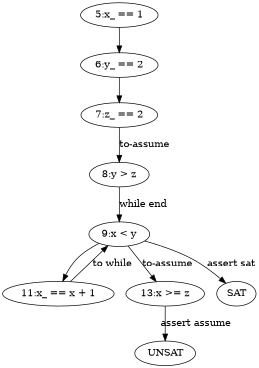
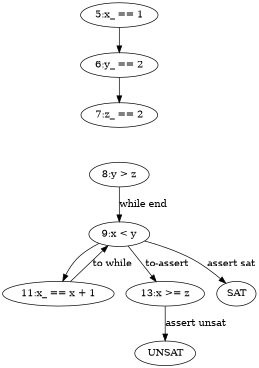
(119, 141) -> none
(167, 264) -> (167, 264)
(196, 324) -> (196, 324)
